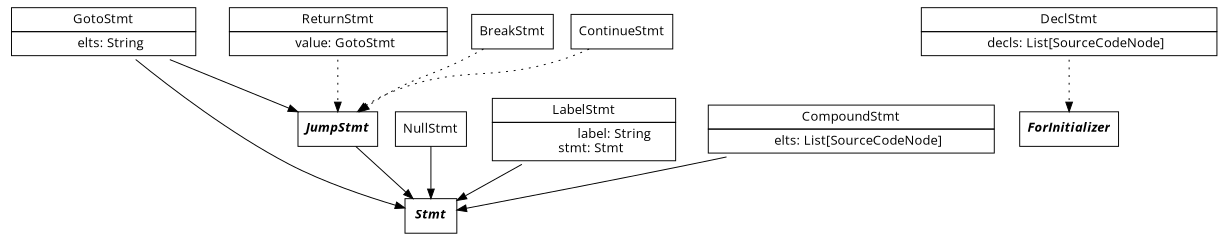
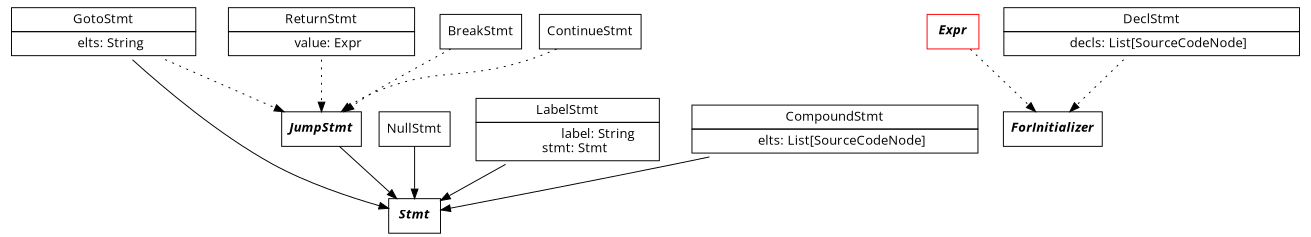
none -> (953, 32)
(338, 43) -> (322, 43)
(229, 84) -> (220, 84)
